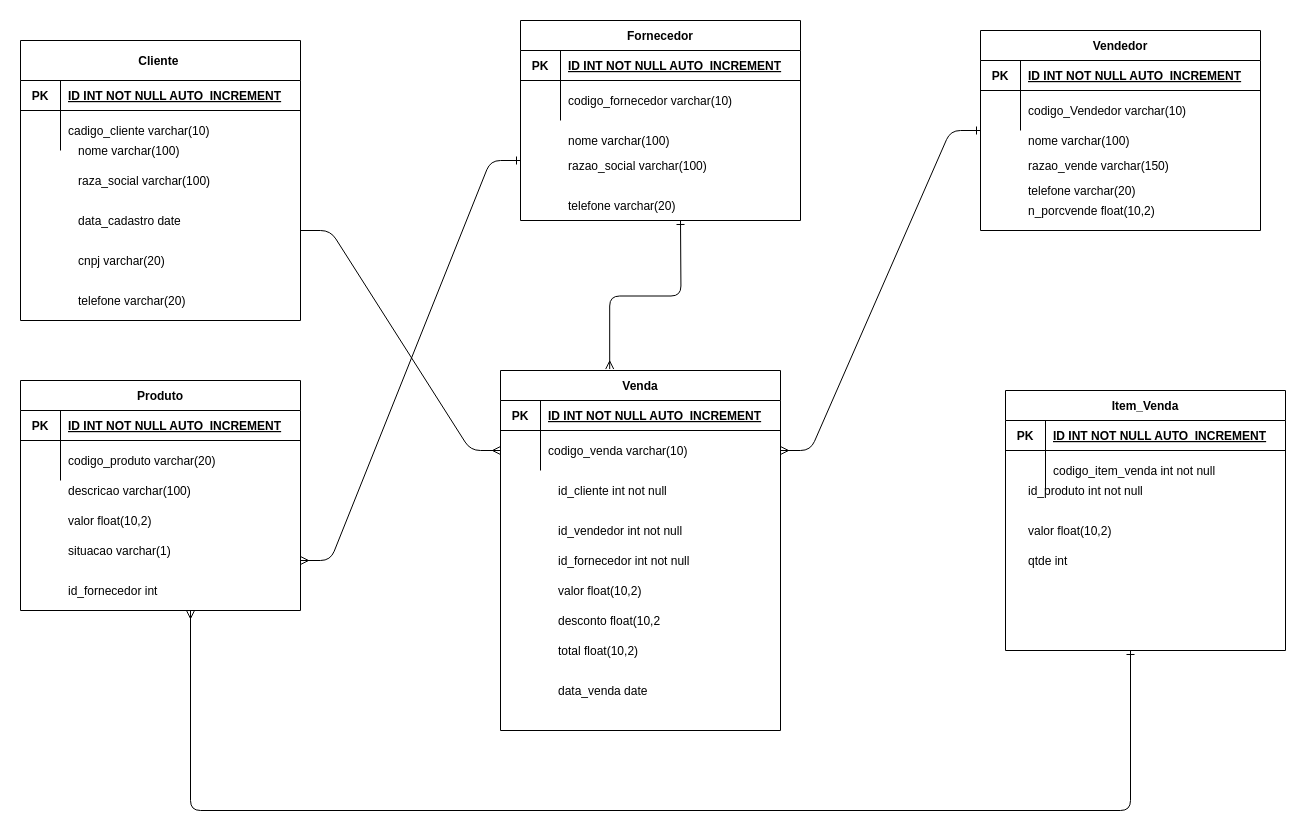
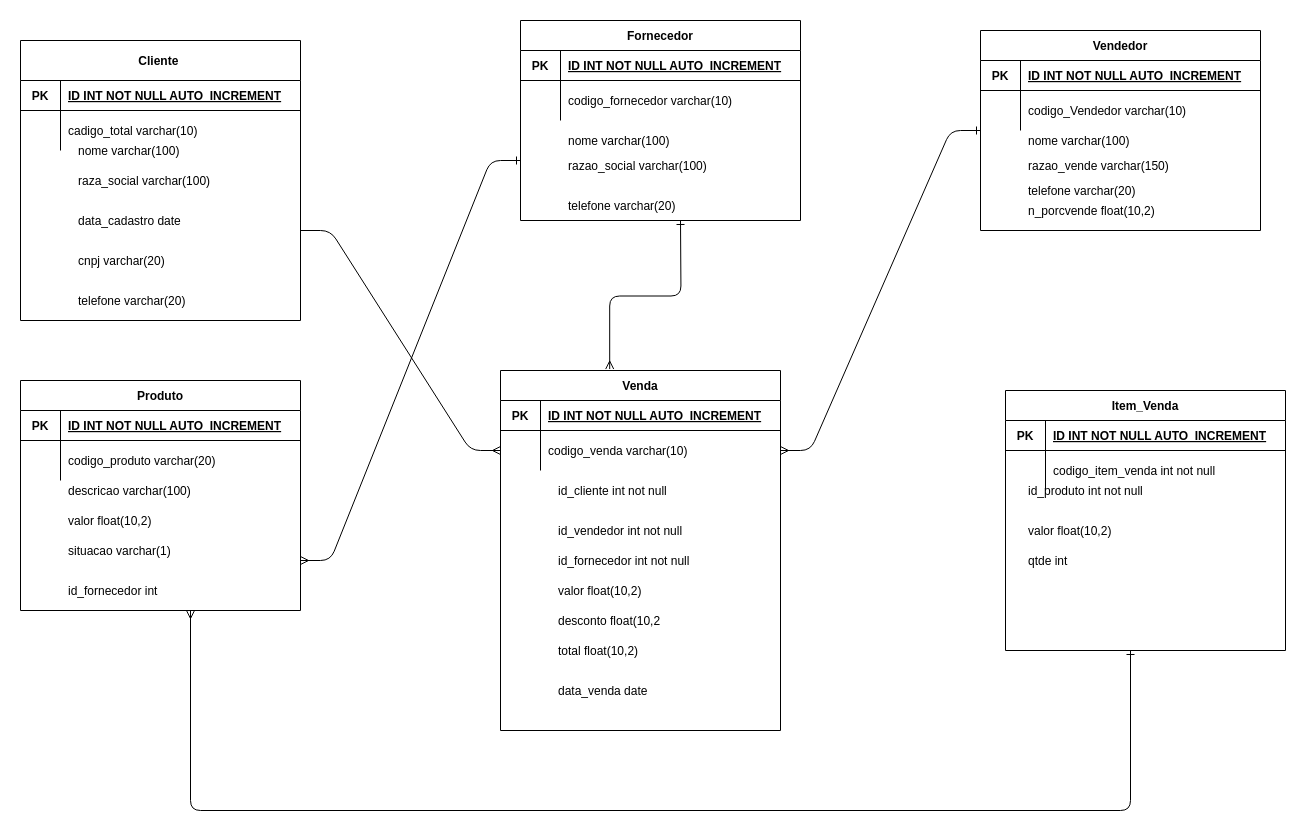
(149, 131) -> (144, 131)
